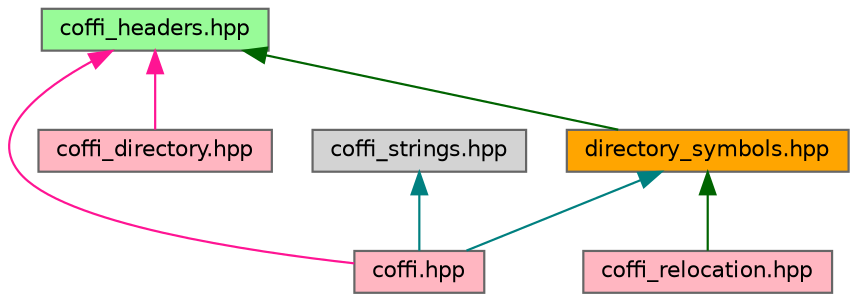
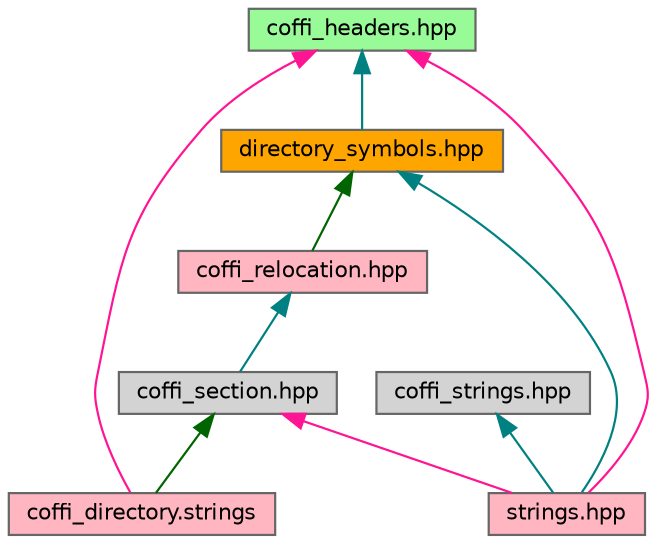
(442, 93) -> (362, 102)
(155, 151) -> (142, 514)
(419, 272) -> (567, 514)
none -> (228, 393)
